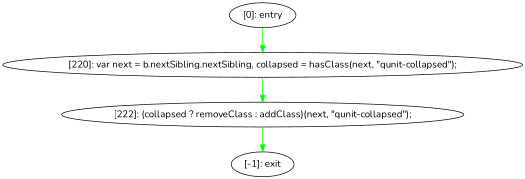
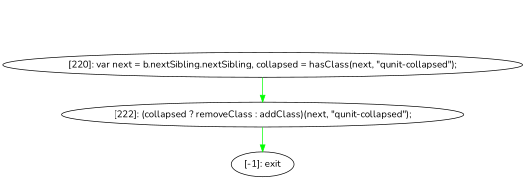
(263, 15) -> none
